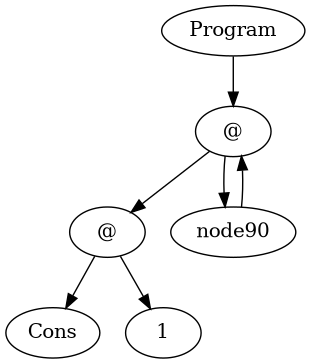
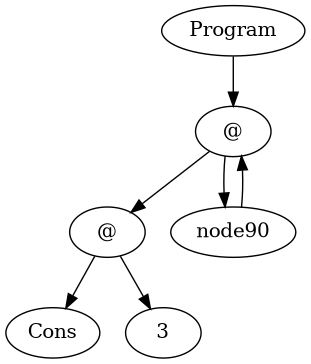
(163, 333) -> (163, 333)
